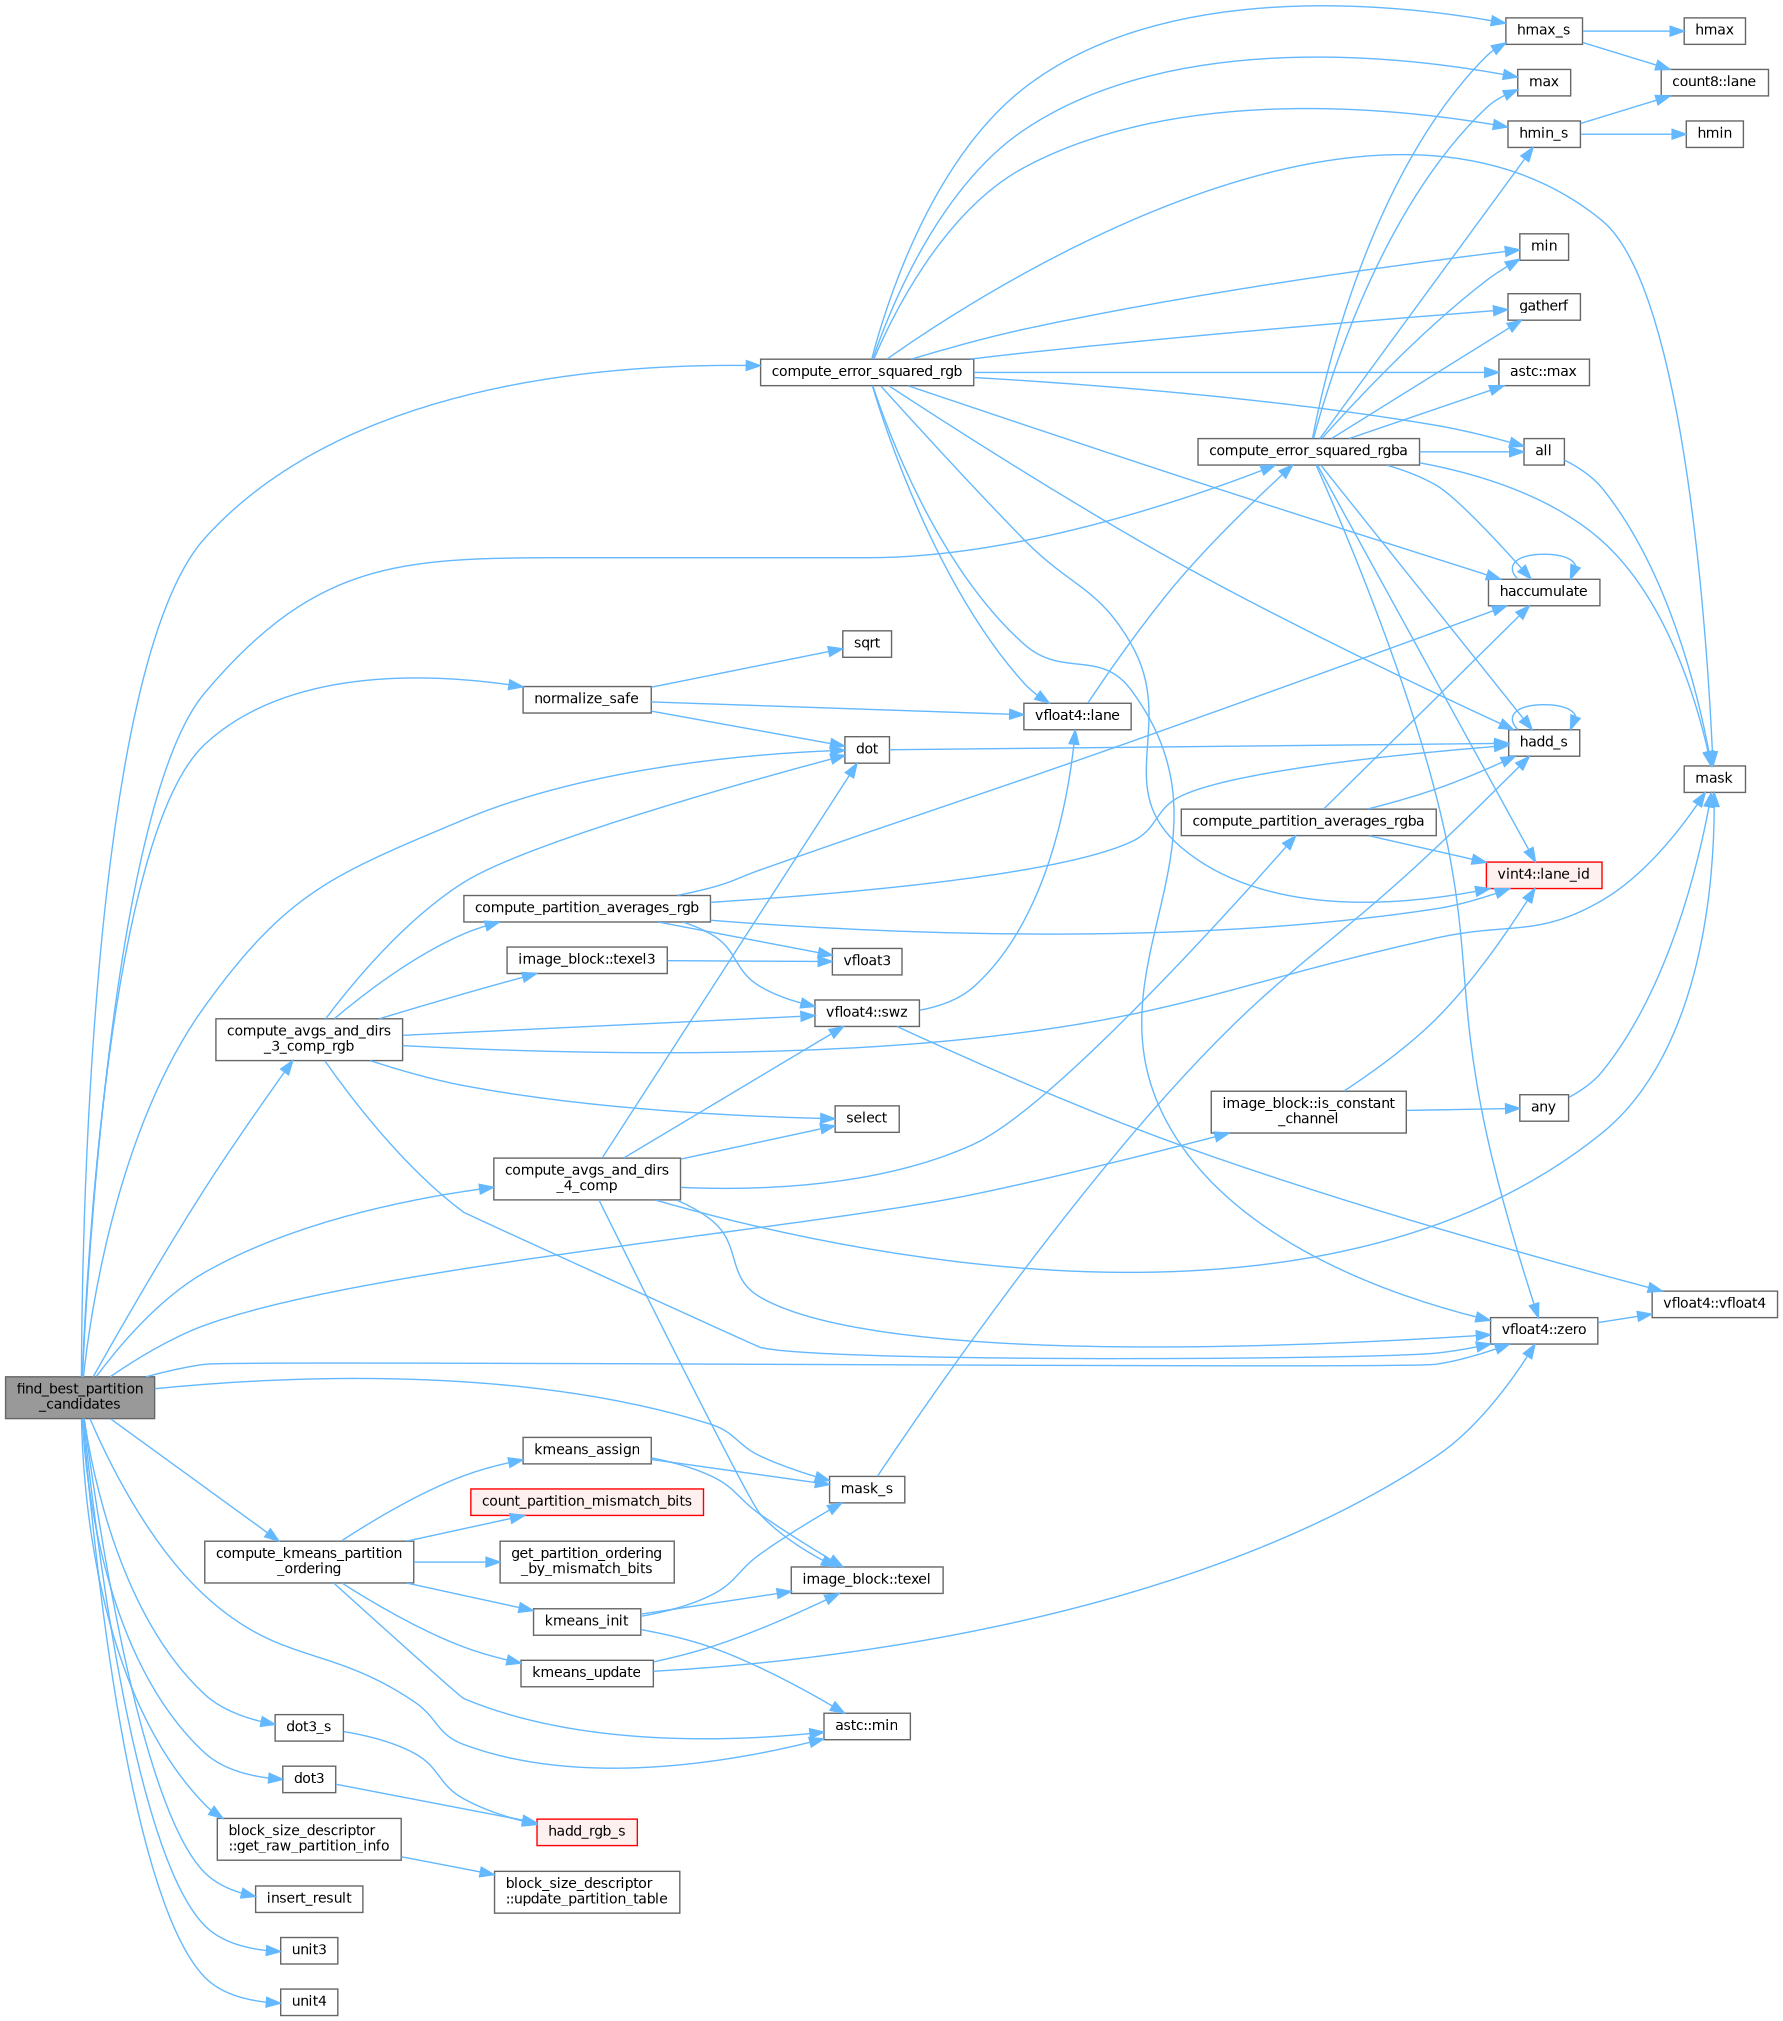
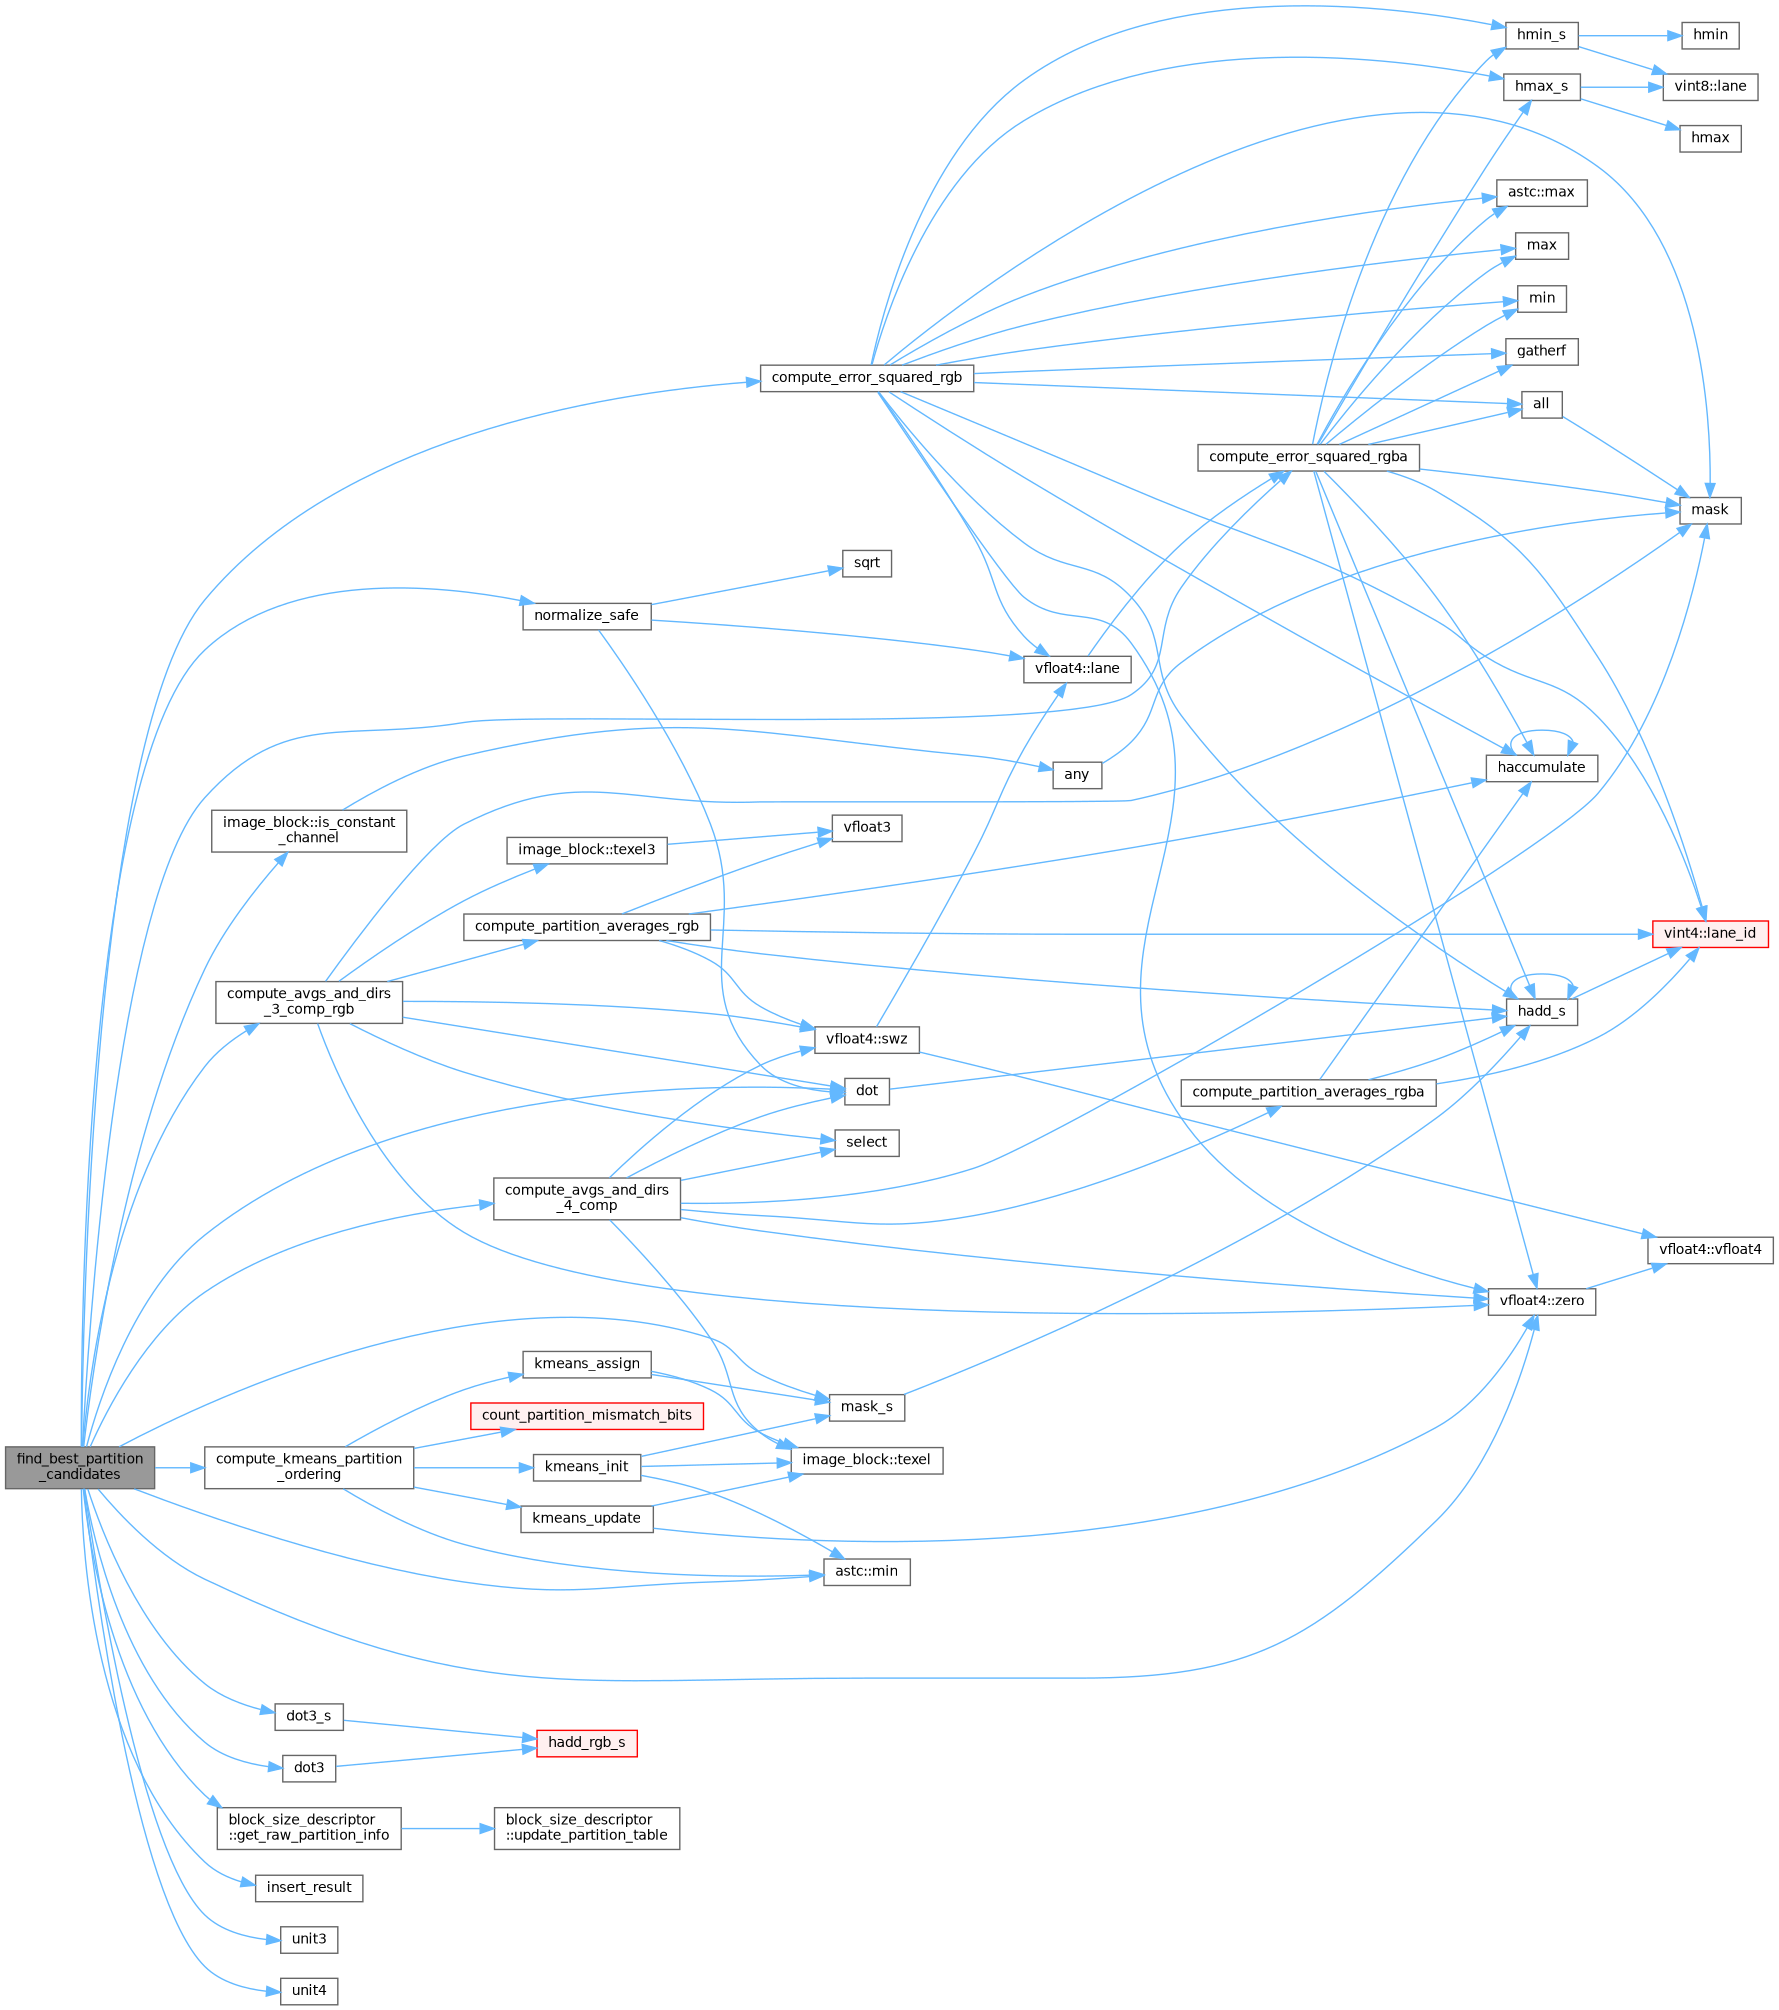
(1715, 83) -> (1711, 87)
(1447, 1007) -> (1620, 976)
(587, 1562) -> none
